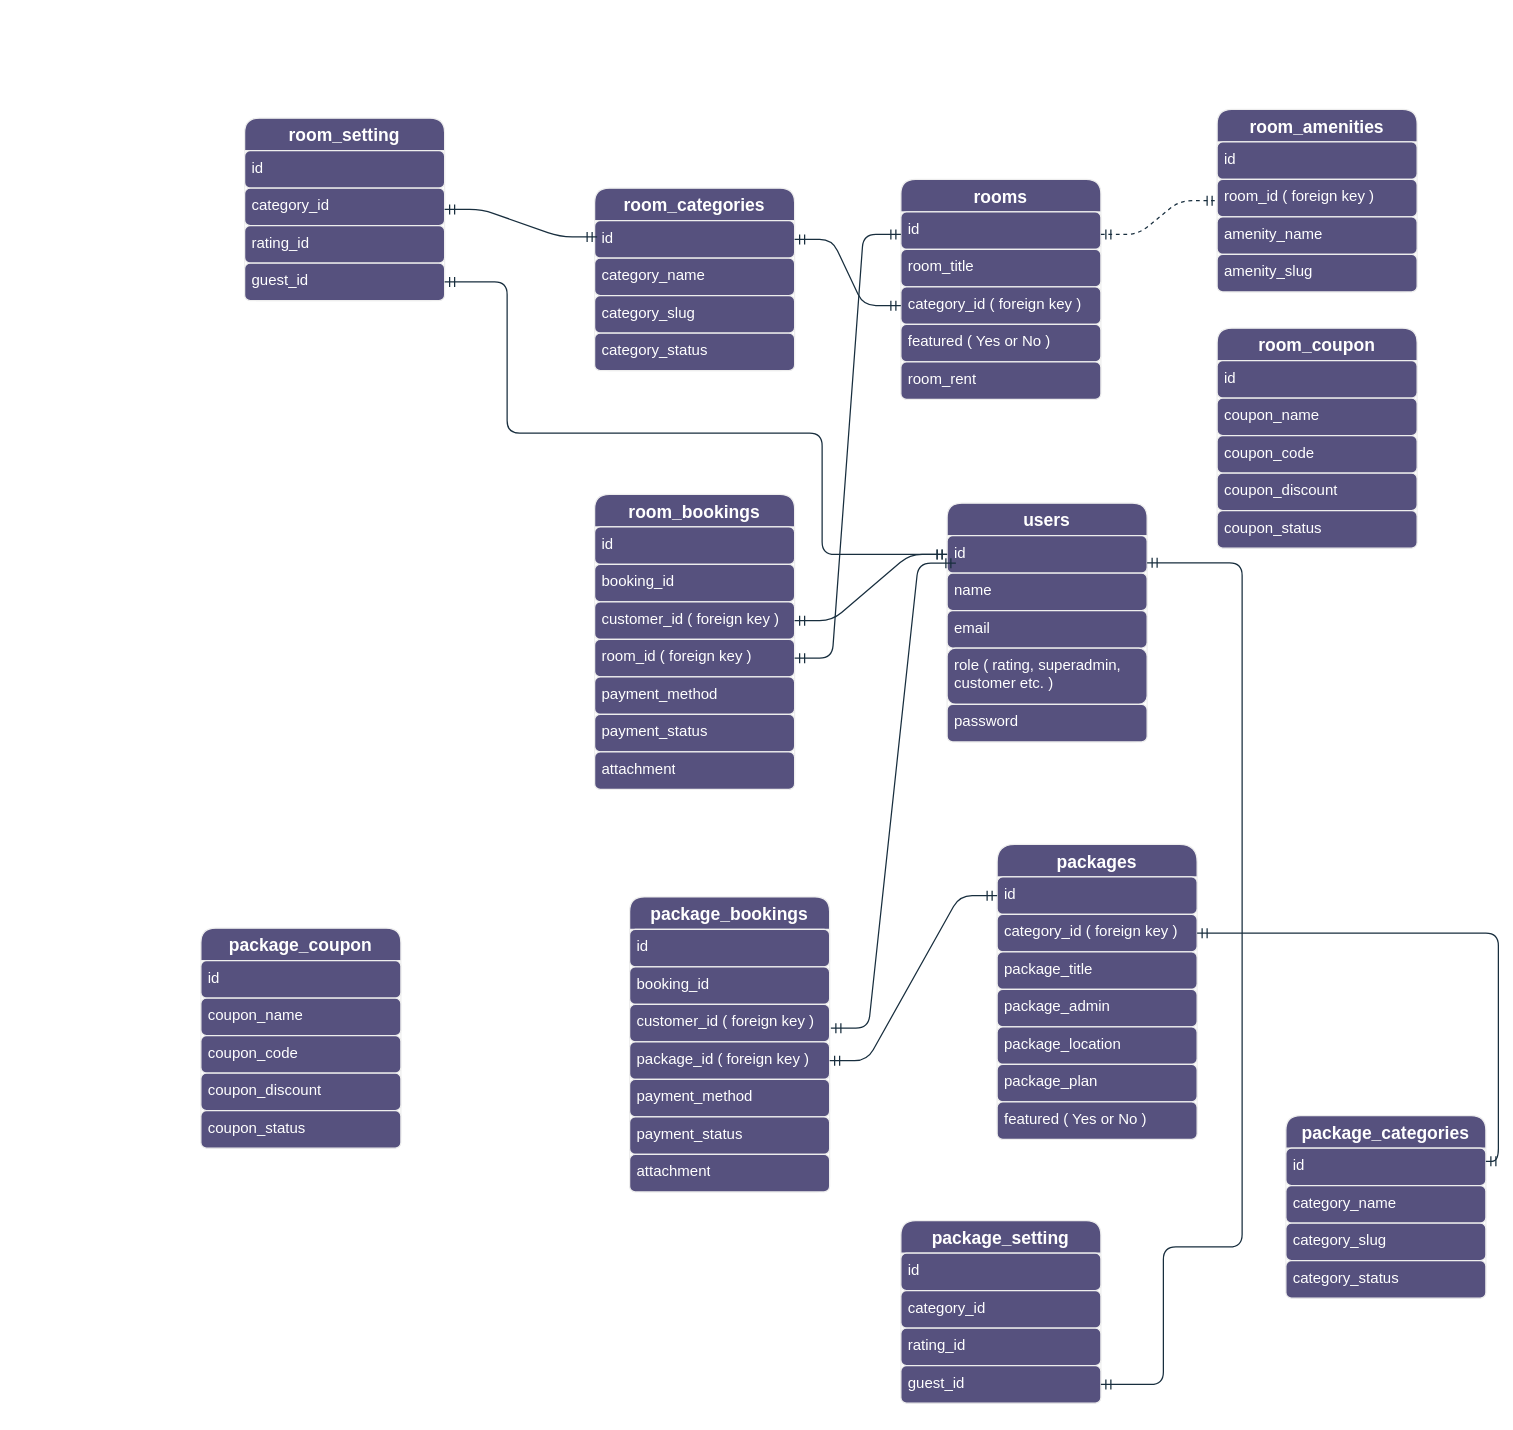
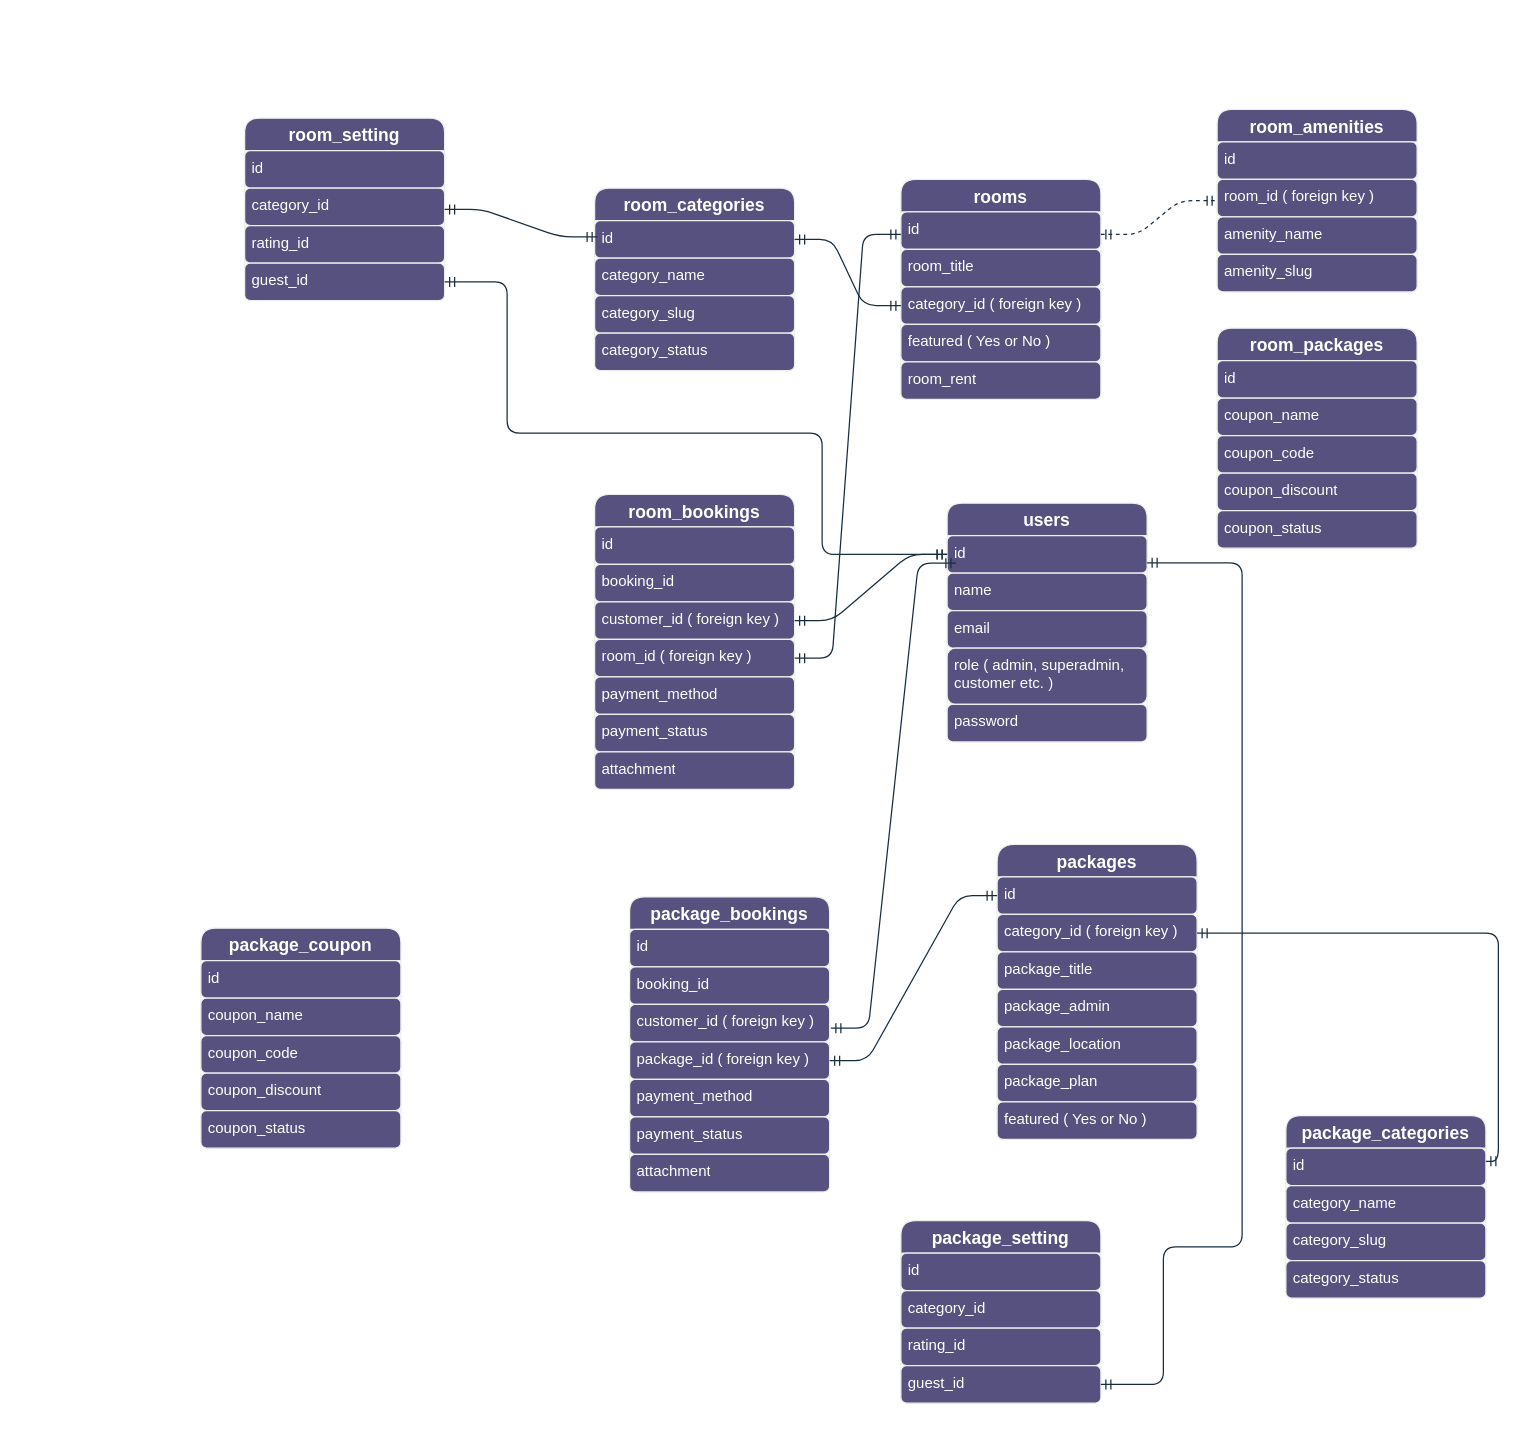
(1316, 345) -> (1316, 345)
(1048, 675) -> (1048, 675)
